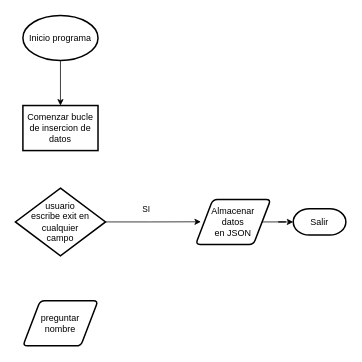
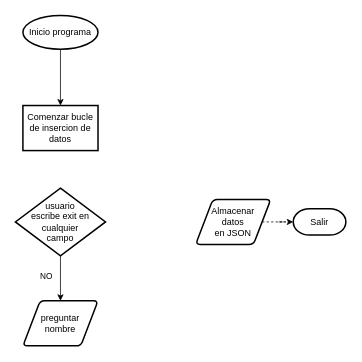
(60, 38) -> (60, 32)
(188, 222) -> none
(282, 222) -> (282, 222)
none -> (60, 275)
